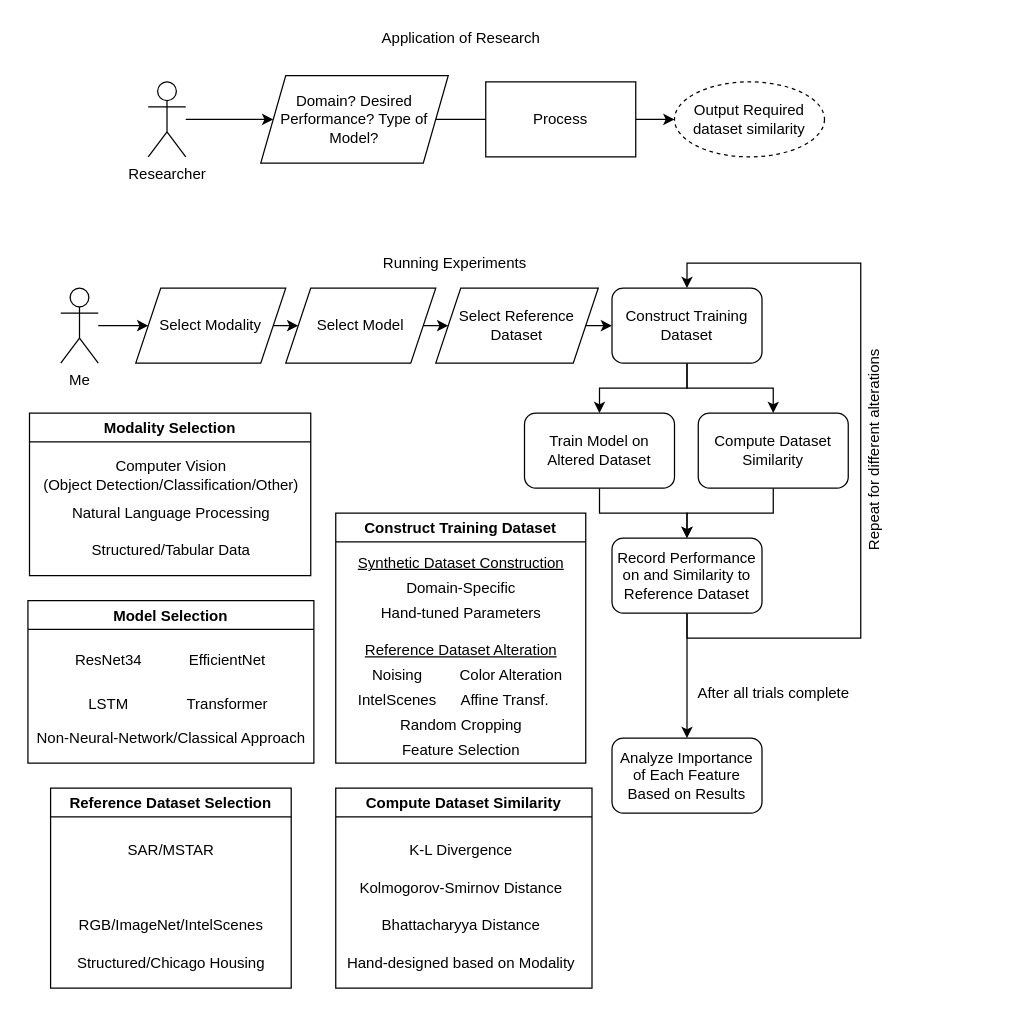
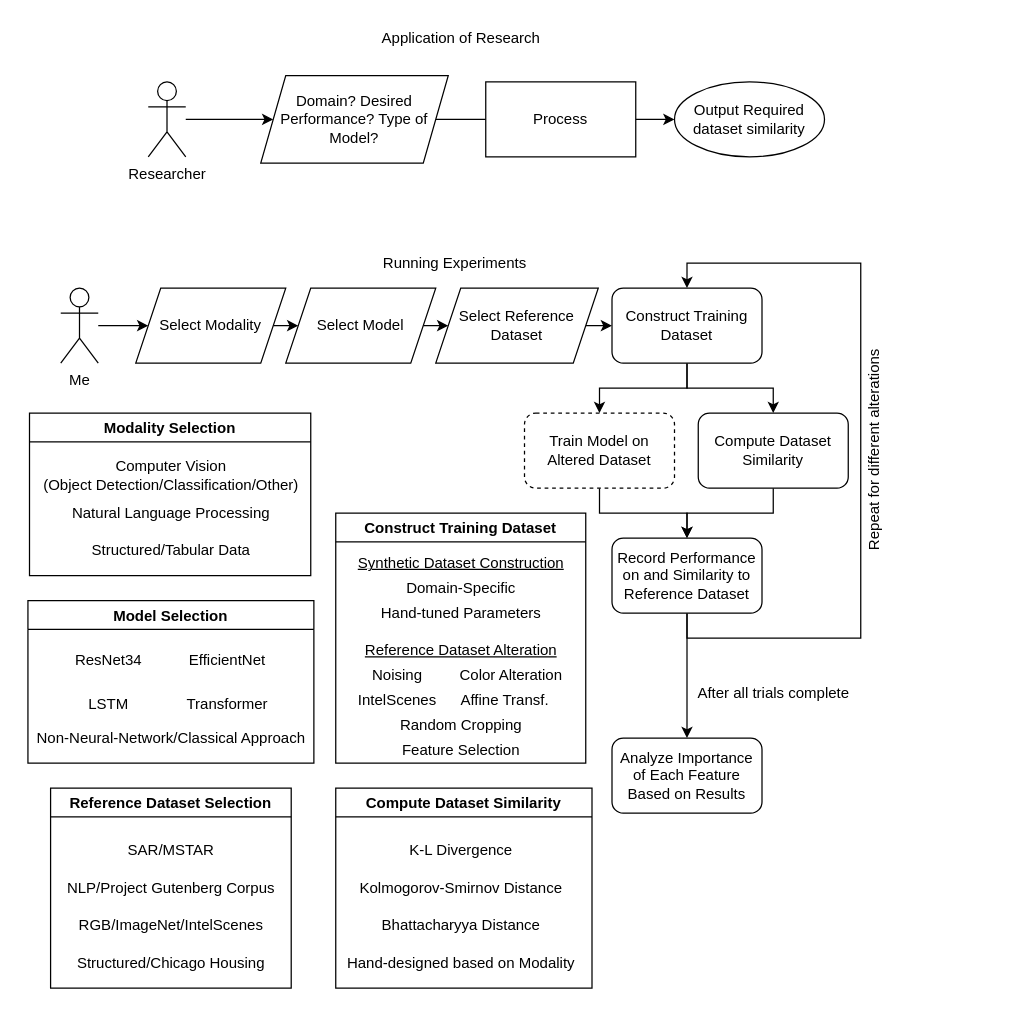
(749, 119) -> (749, 119)
(599, 451) -> (599, 451)
none -> (171, 888)
